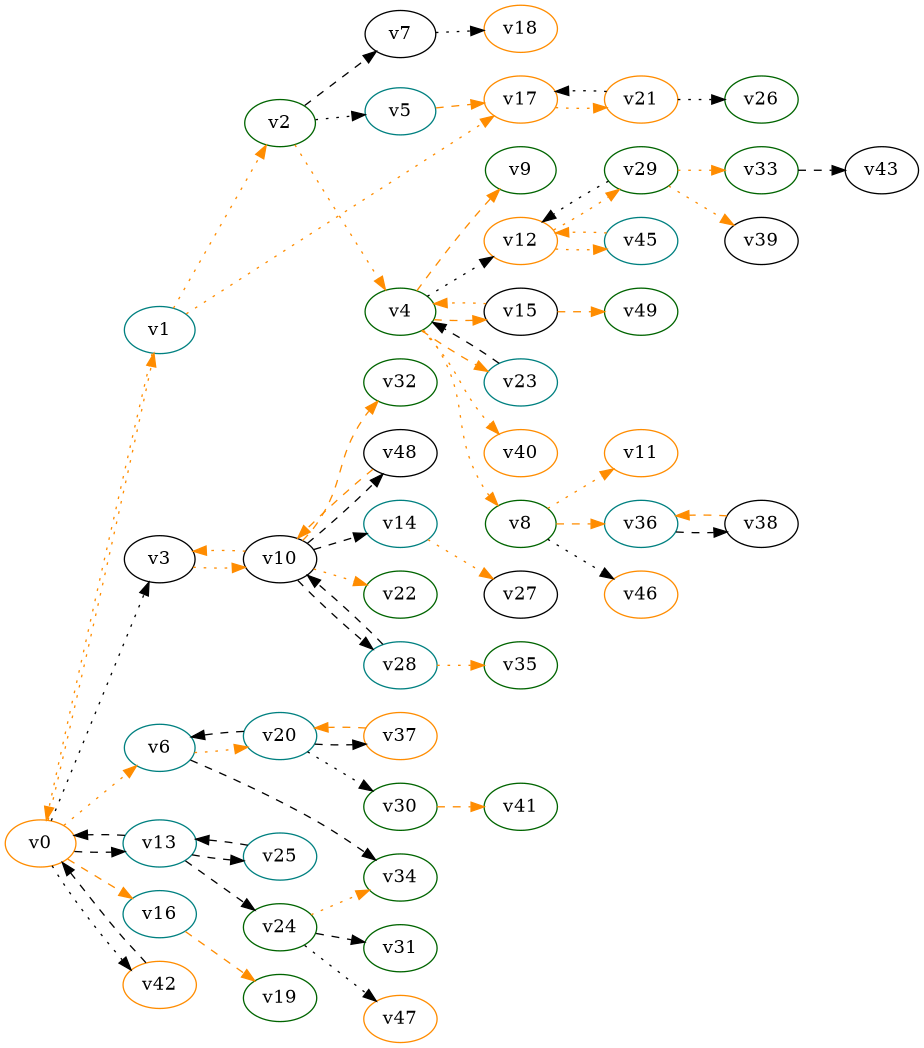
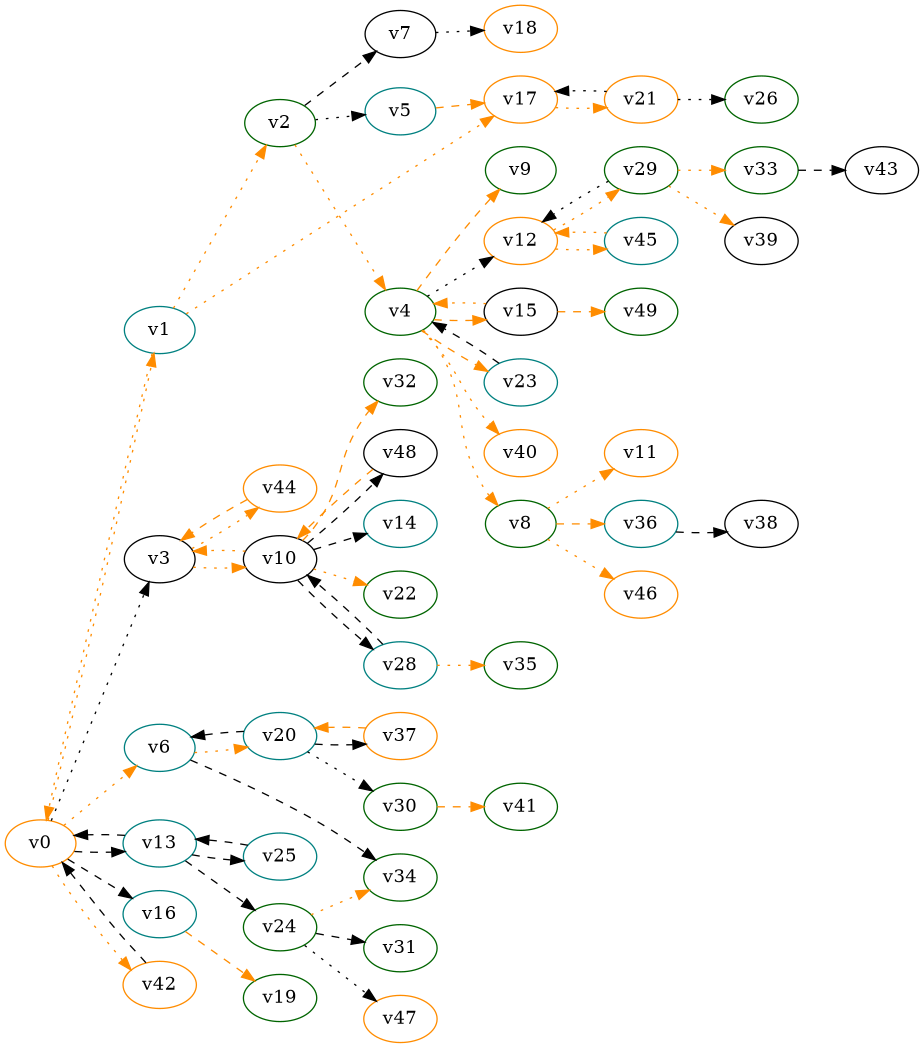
none -> (280, 489)
(708, 515) -> none
(575, 556) -> (575, 556)
(521, 595) -> none
(94, 875) -> (94, 875)
(85, 914) -> (85, 914)
